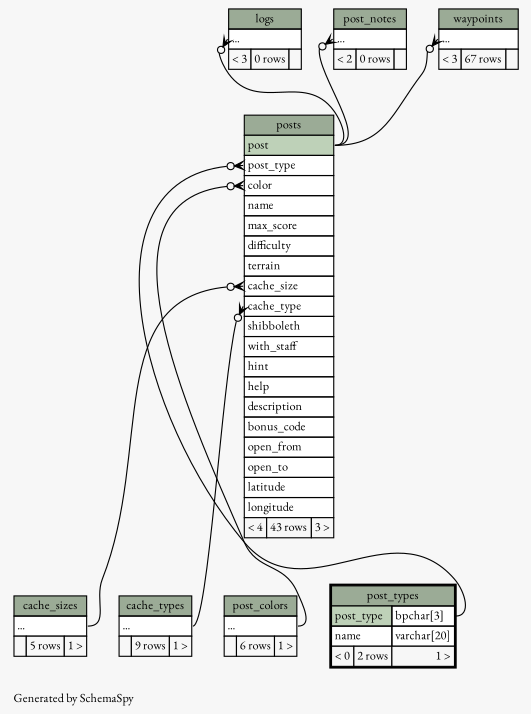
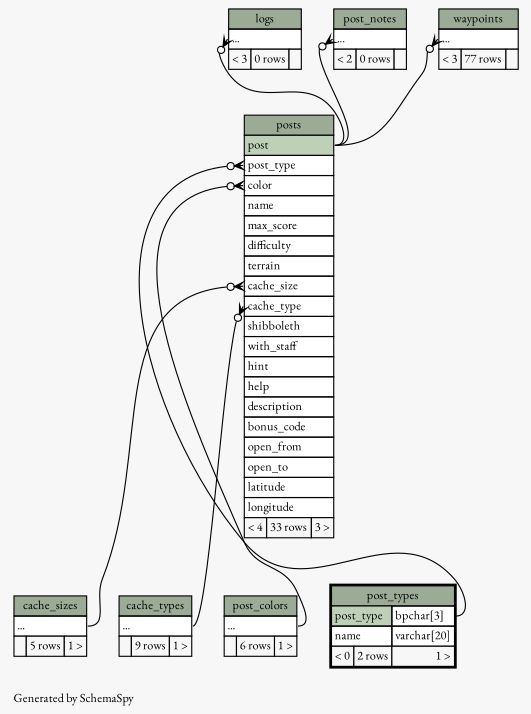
(484, 59) -> (484, 59)
(289, 527) -> (289, 527)
